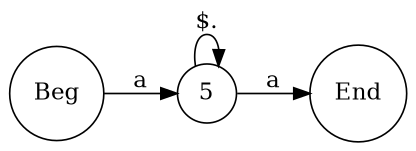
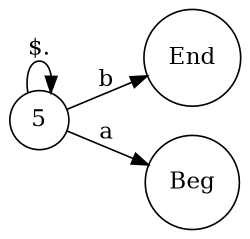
(273, 81) -> (107, 80)
(132, 93) -> (100, 145)
